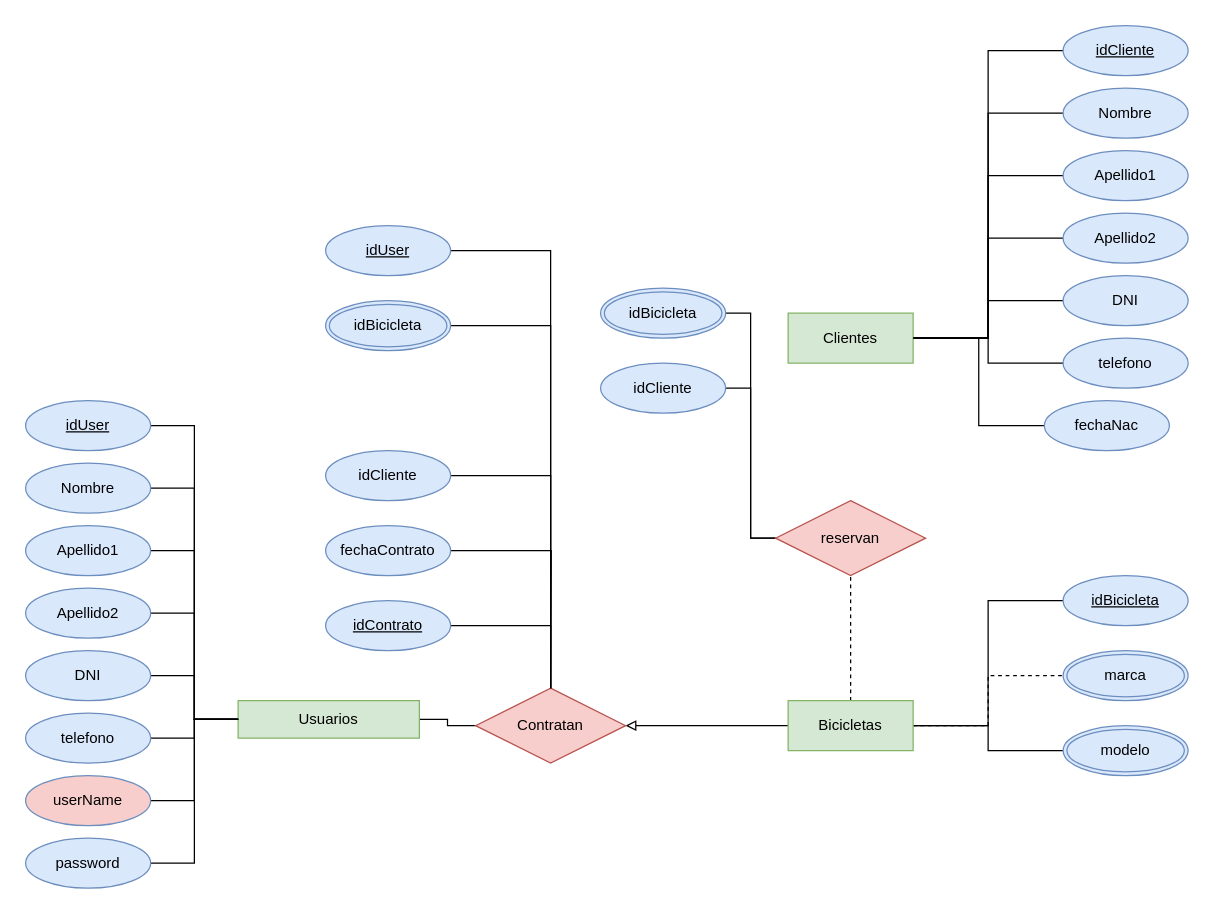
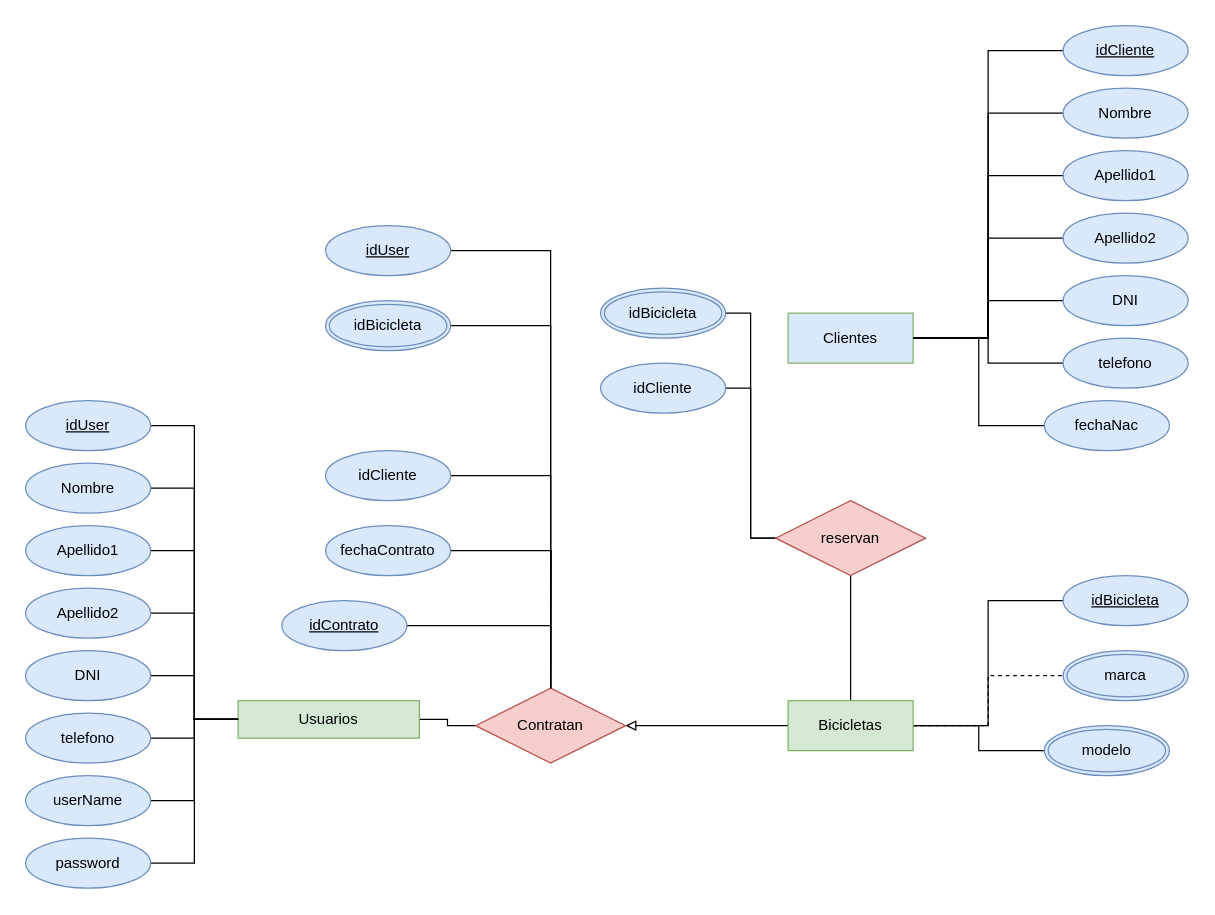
(851, 338) -> (851, 338)
(388, 626) -> (344, 626)
(851, 637) -> (851, 637)
(1126, 751) -> (1107, 751)
(88, 801) -> (88, 801)
